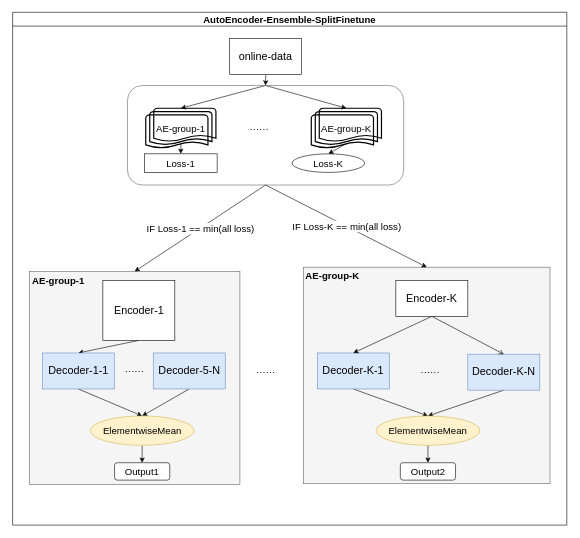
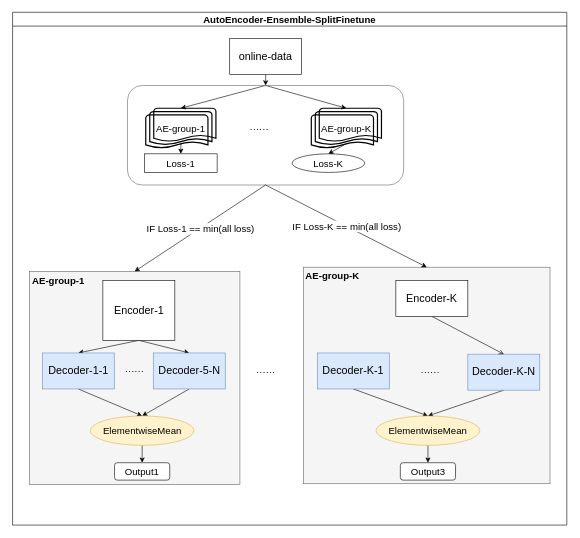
(392, 335) -> none
none -> (163, 347)
(428, 472) -> (428, 472)
